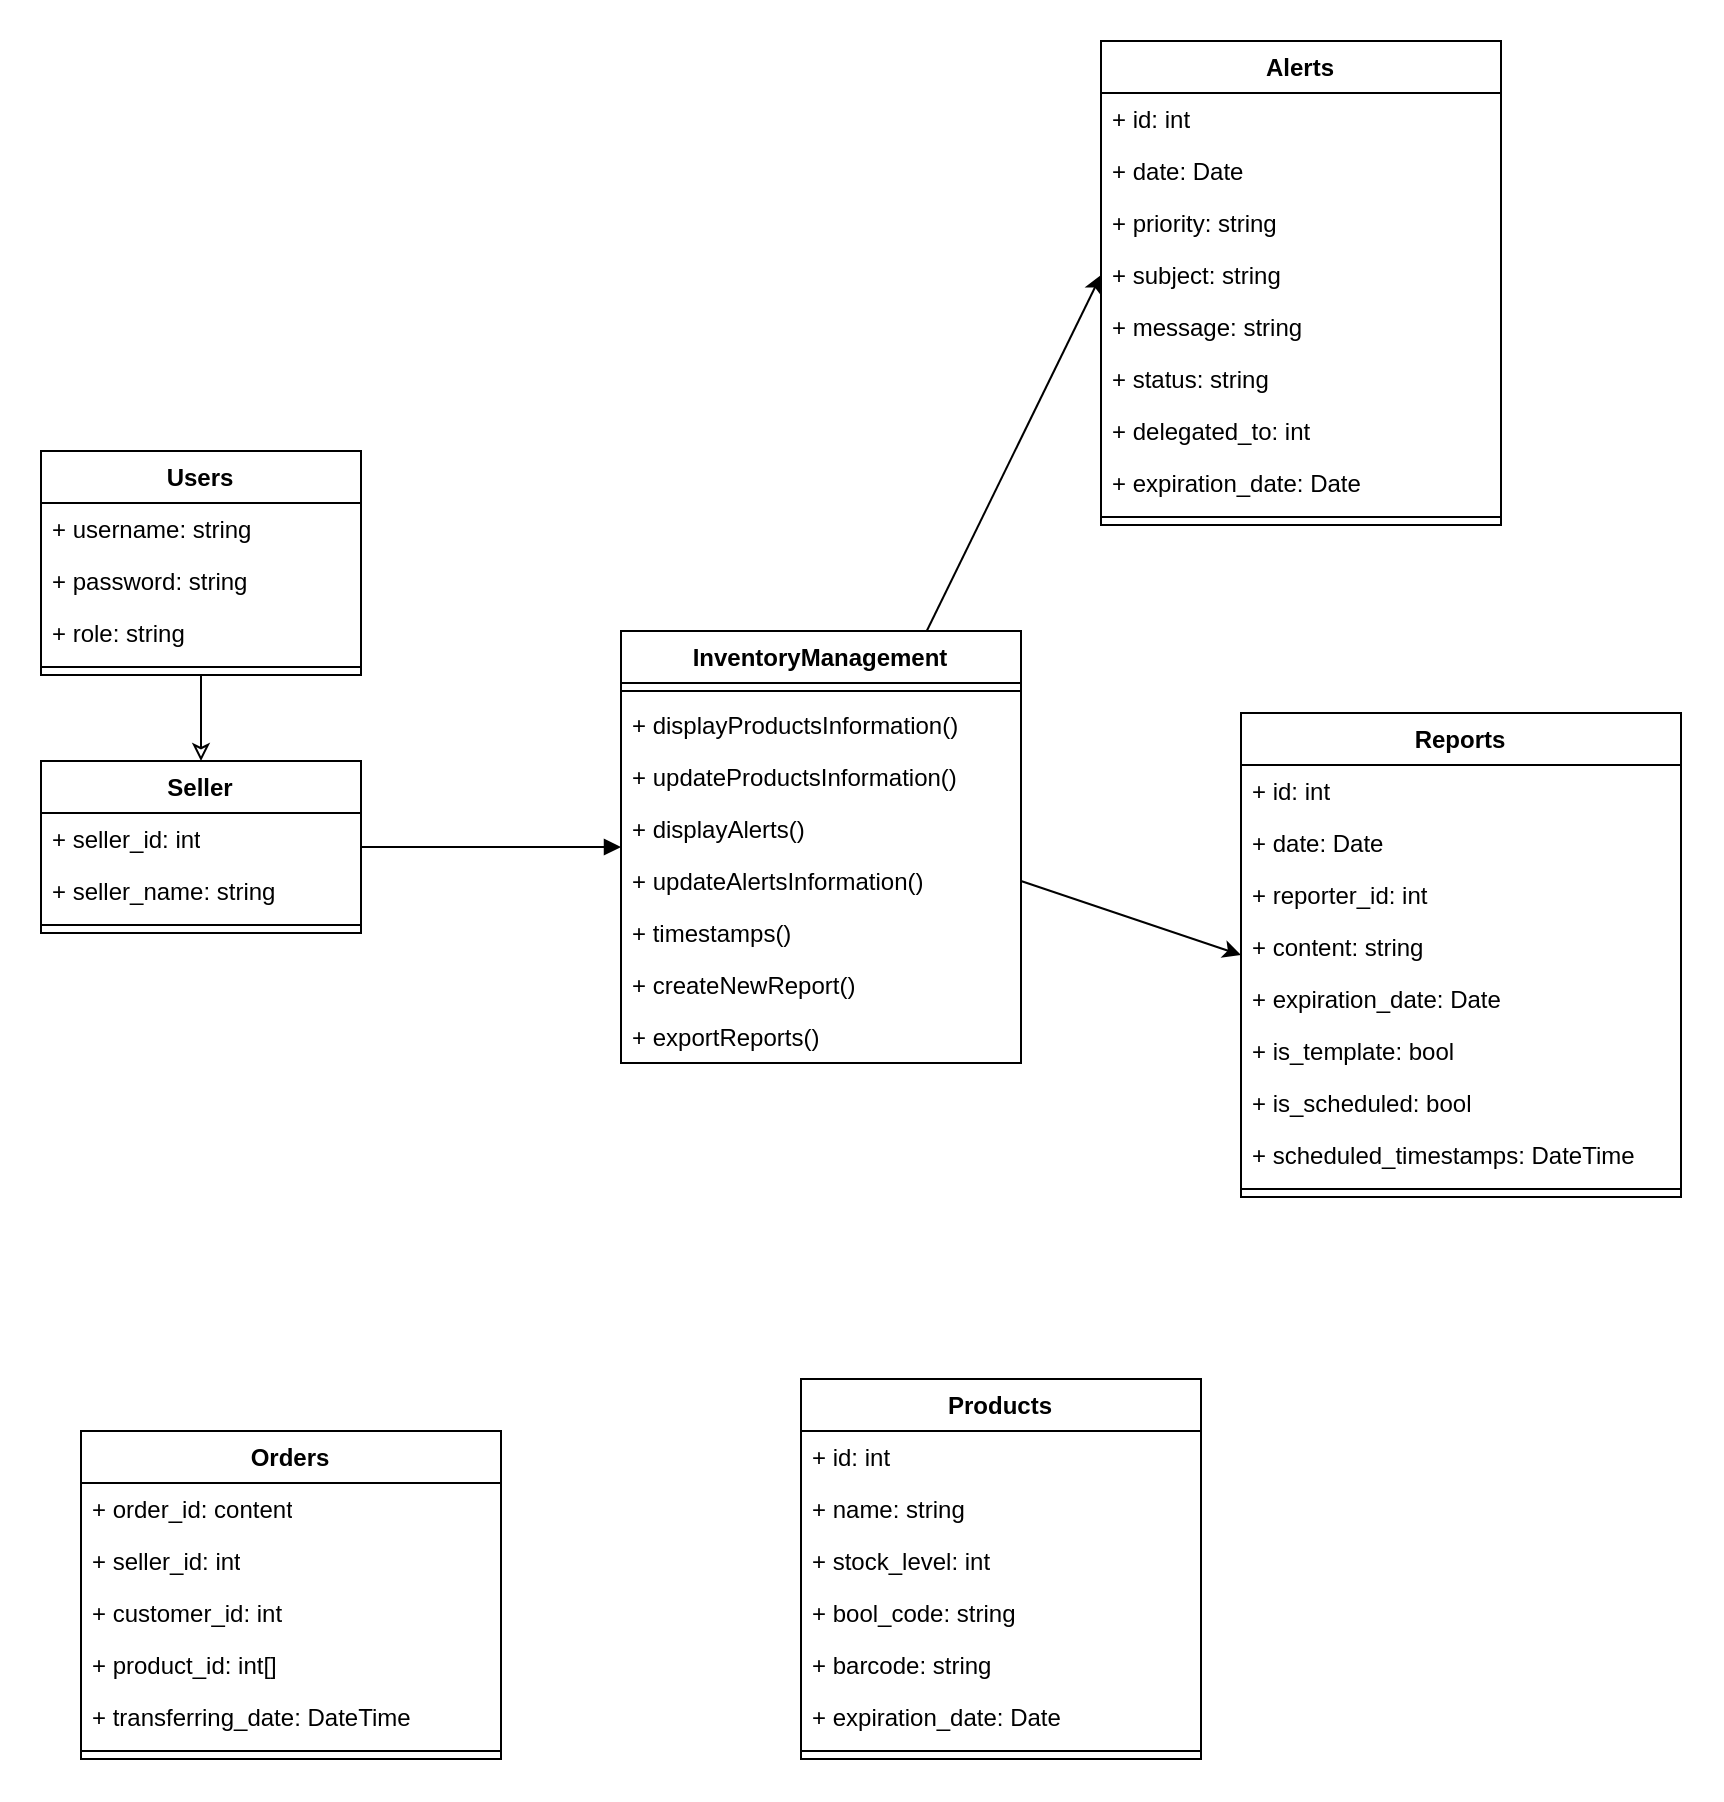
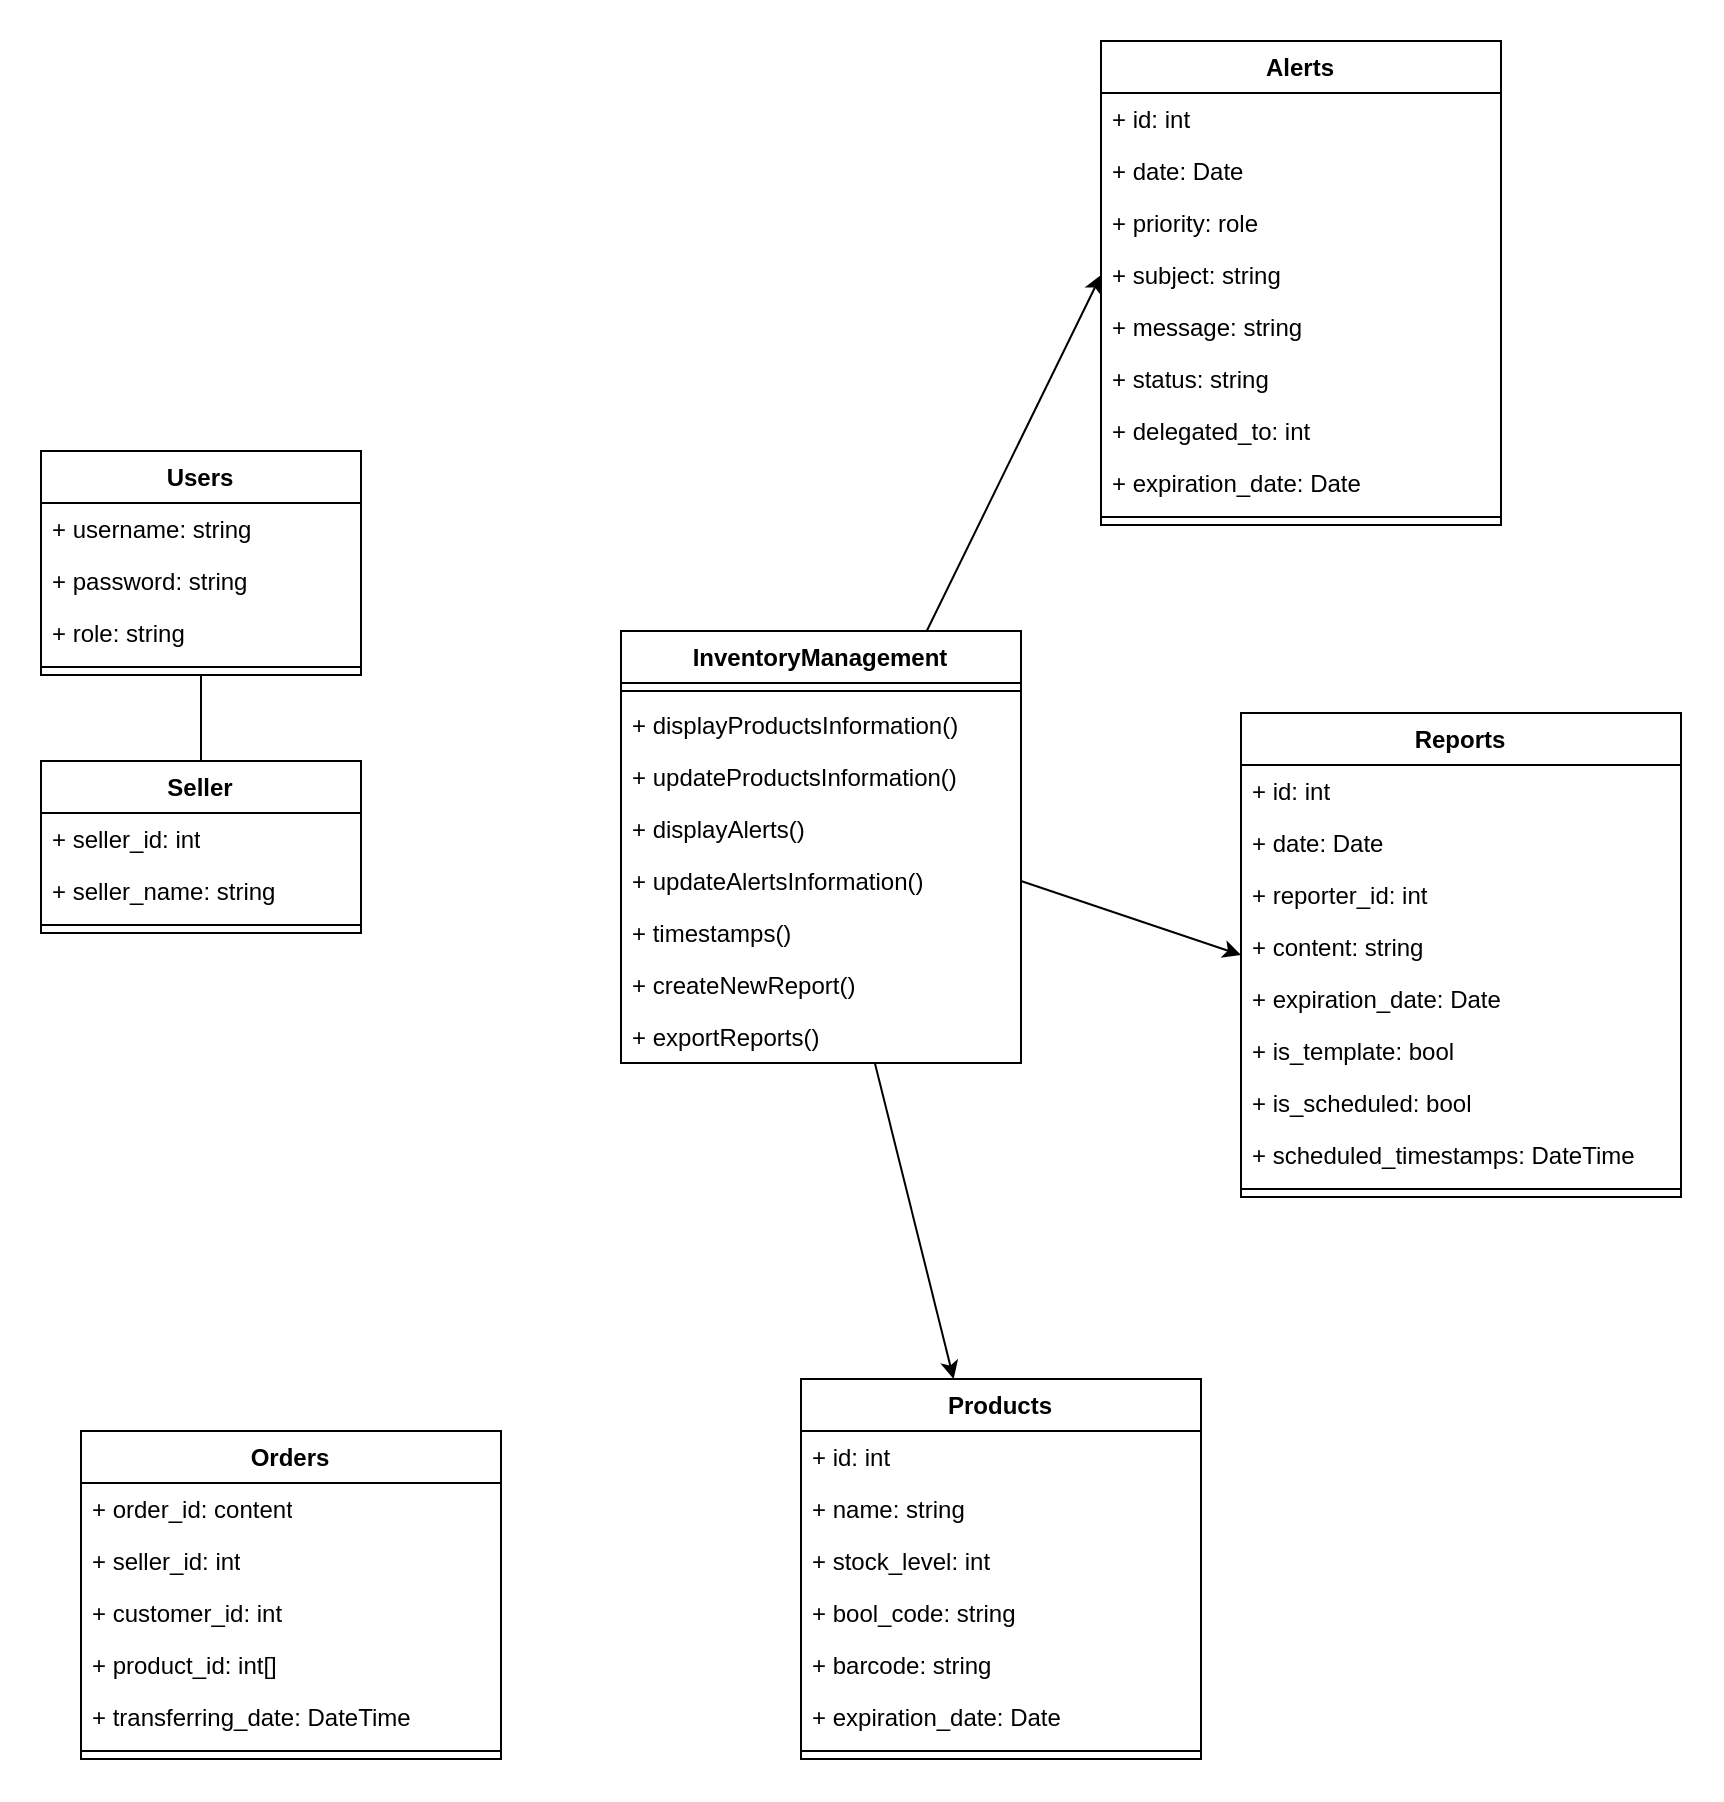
(1215, 225) -> (1202, 225)
(201, 746) -> (201, 751)
(484, 847) -> none
none -> (913, 1217)
